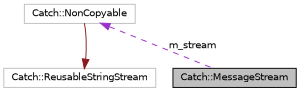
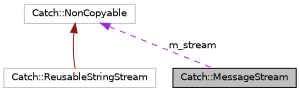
(86, 41) -> (73, 51)
